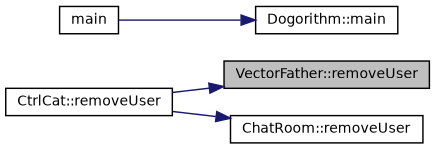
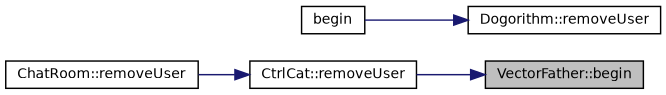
(89, 20) -> (333, 20)
(327, 20) -> (564, 20)
(327, 75) -> (564, 75)
(194, 114) -> (217, 75)
